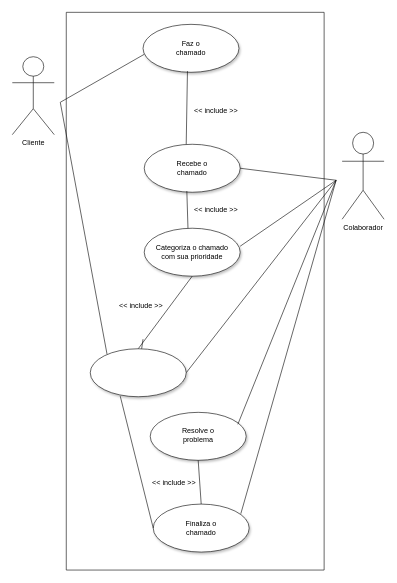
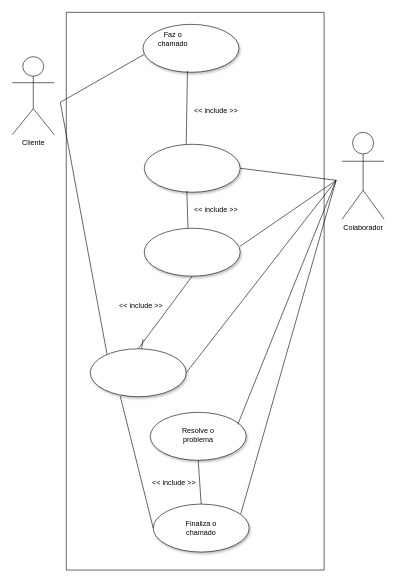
(191, 48) -> (173, 39)
(192, 168) -> none
(192, 252) -> none
